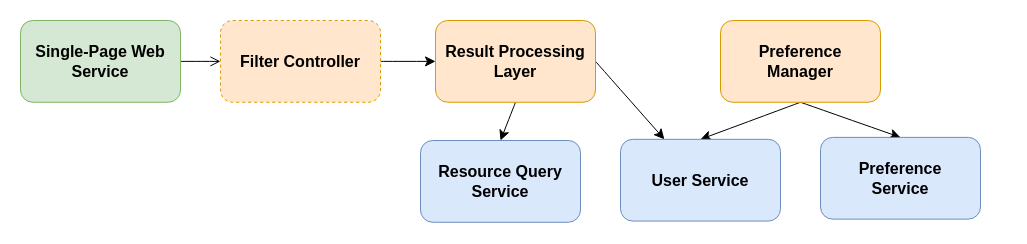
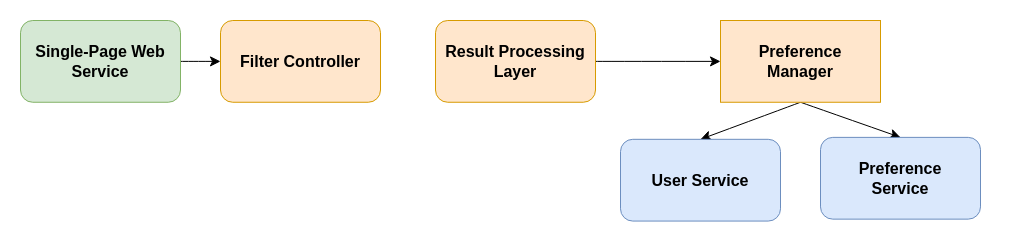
(213, 61) -> (211, 61)
(301, 61) -> (301, 61)
(404, 61) -> none
(801, 61) -> (801, 61)
(628, 98) -> (655, 61)
(510, 117) -> none
(501, 181) -> none
